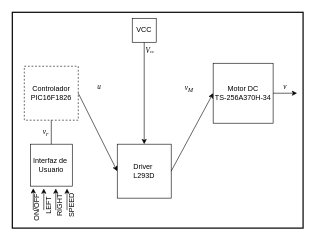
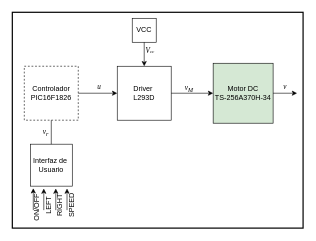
(243, 93) -> (243, 93)
(144, 171) -> (144, 93)
